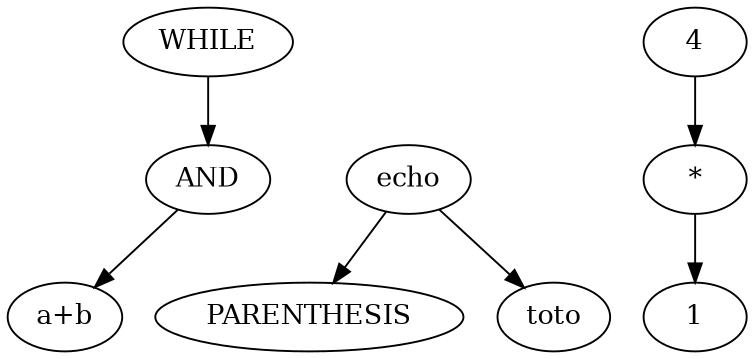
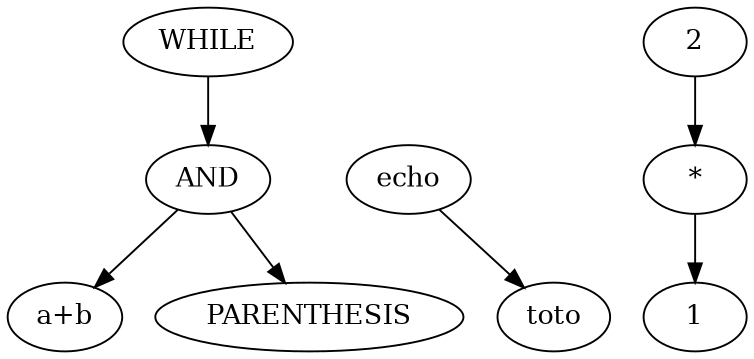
(695, 42) -> (695, 42)
(365, 240) -> (252, 240)
